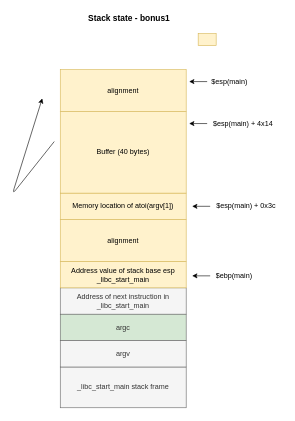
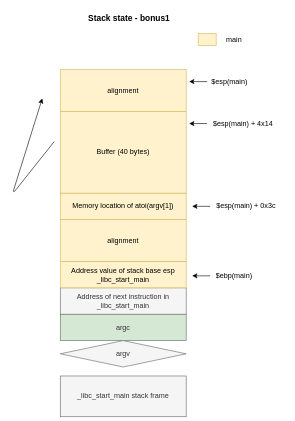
none -> (234, 39)
(123, 354) -> (123, 354)
(123, 387) -> (123, 396)
